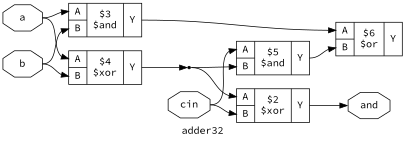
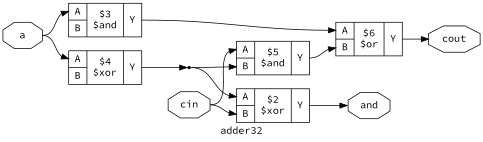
none -> (454, 39)
(23, 64) -> none
